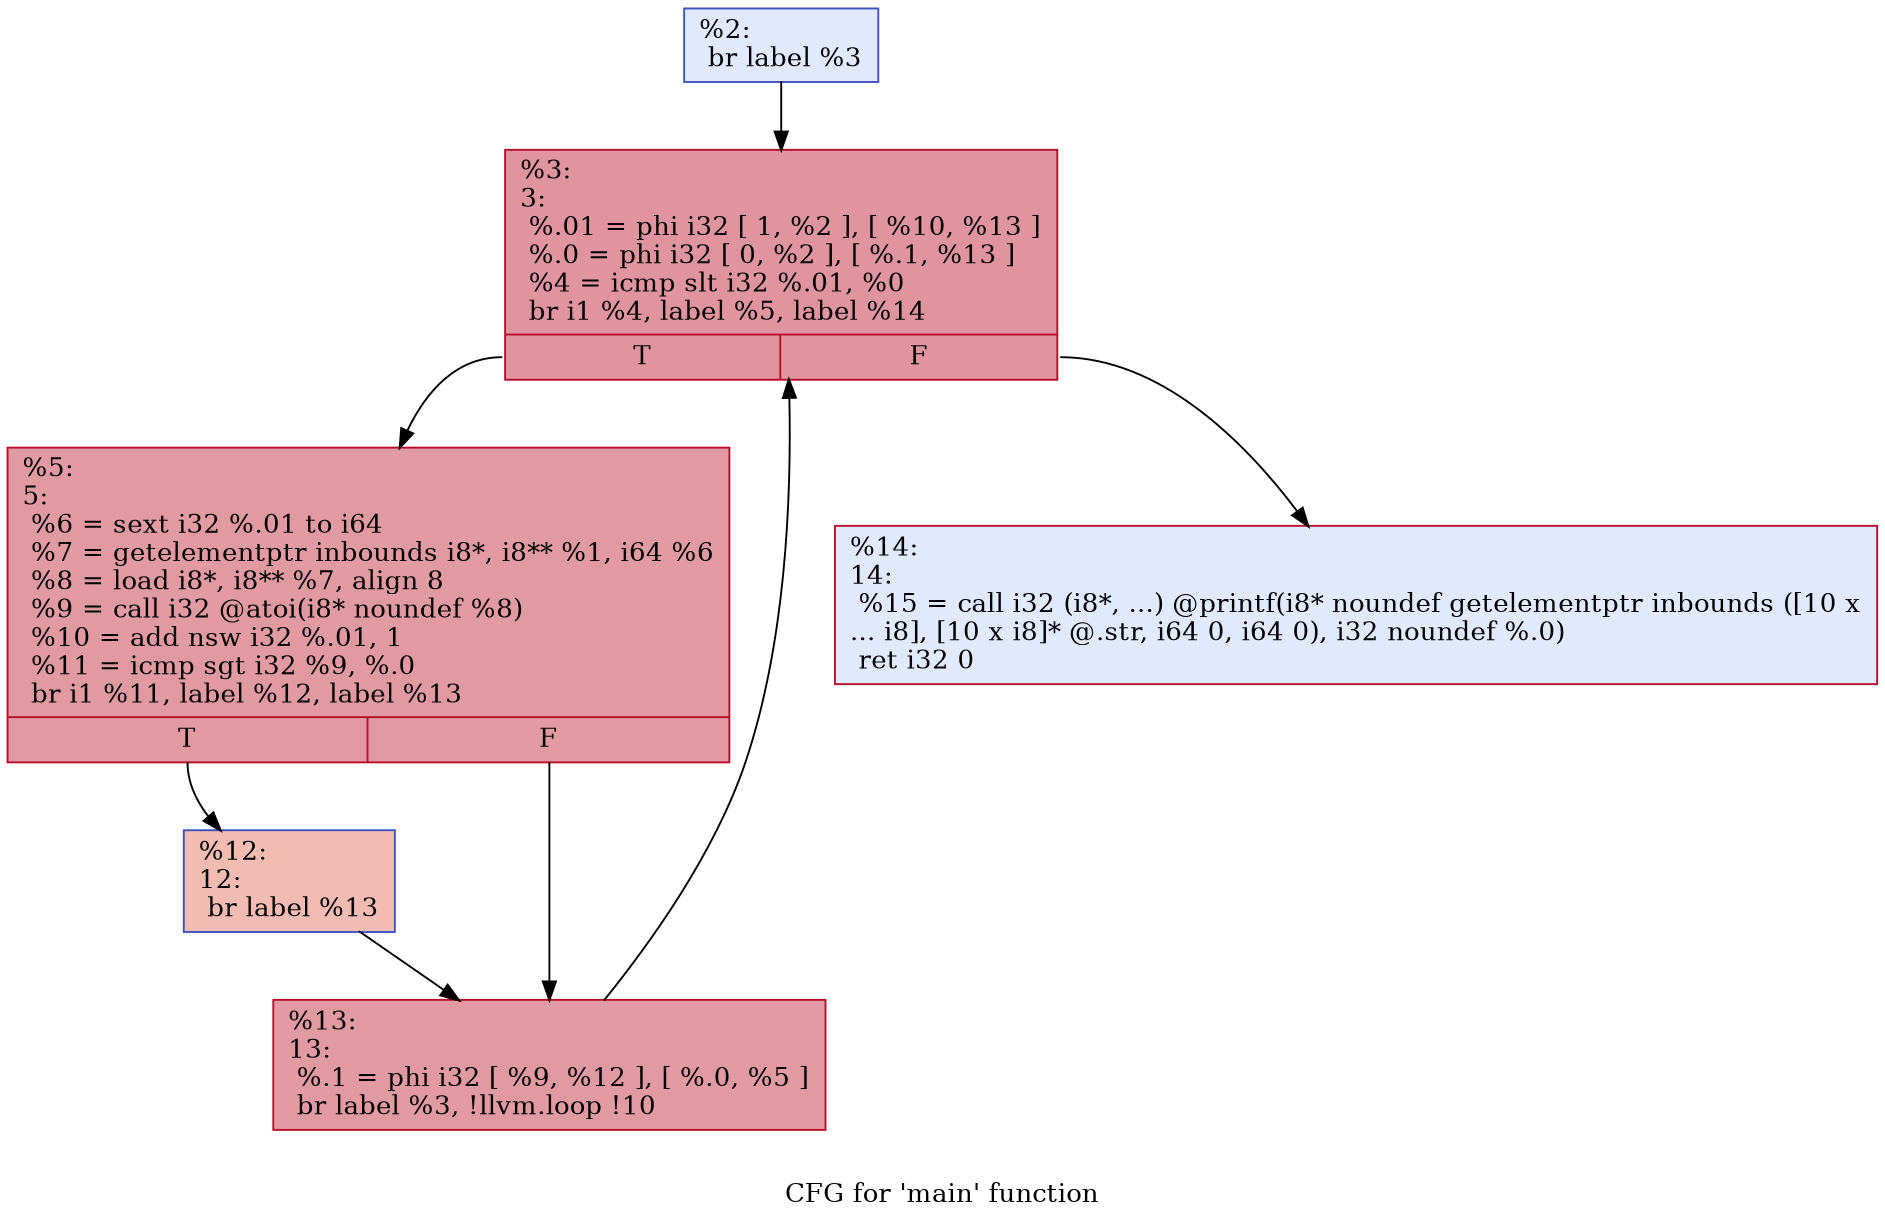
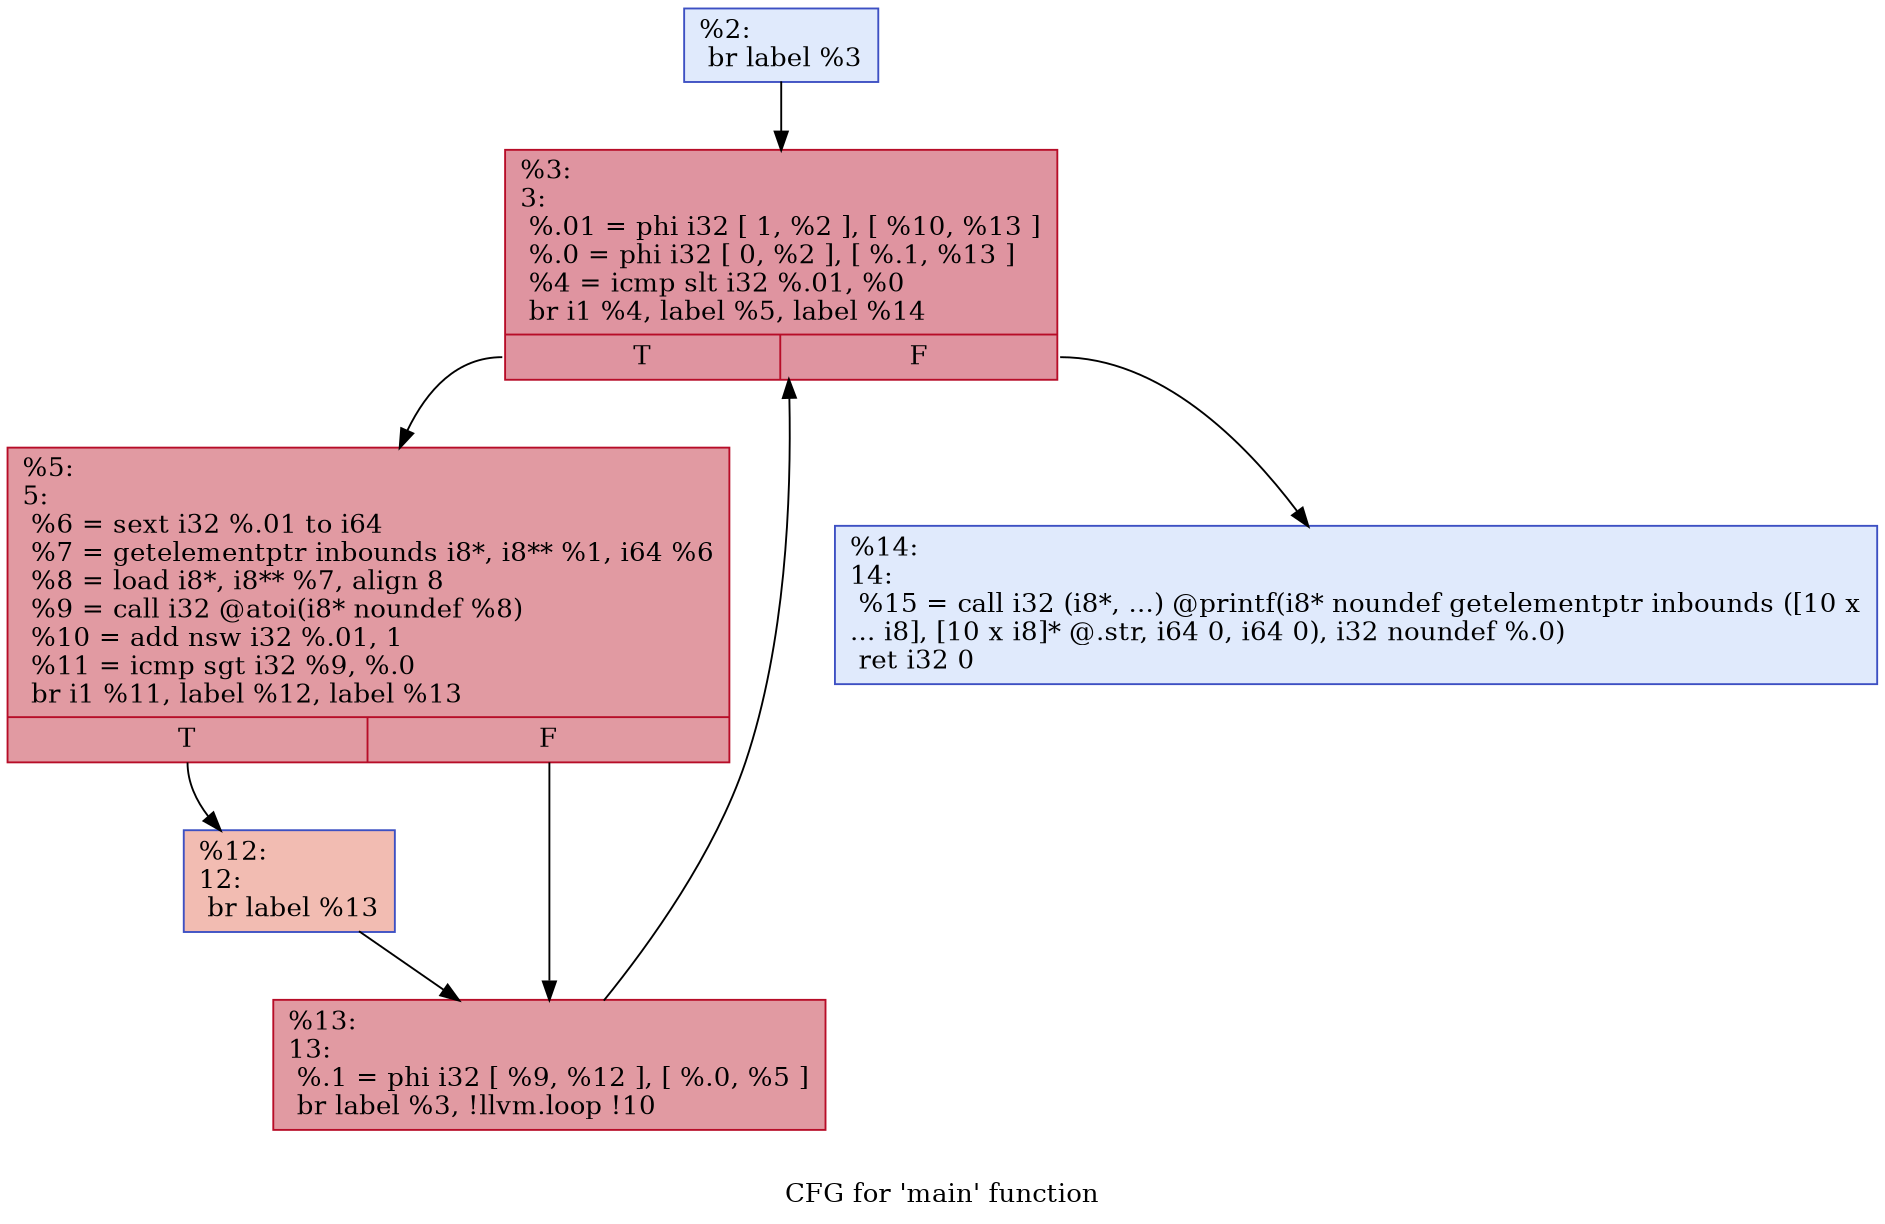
(1356, 605) -> (1356, 605)
